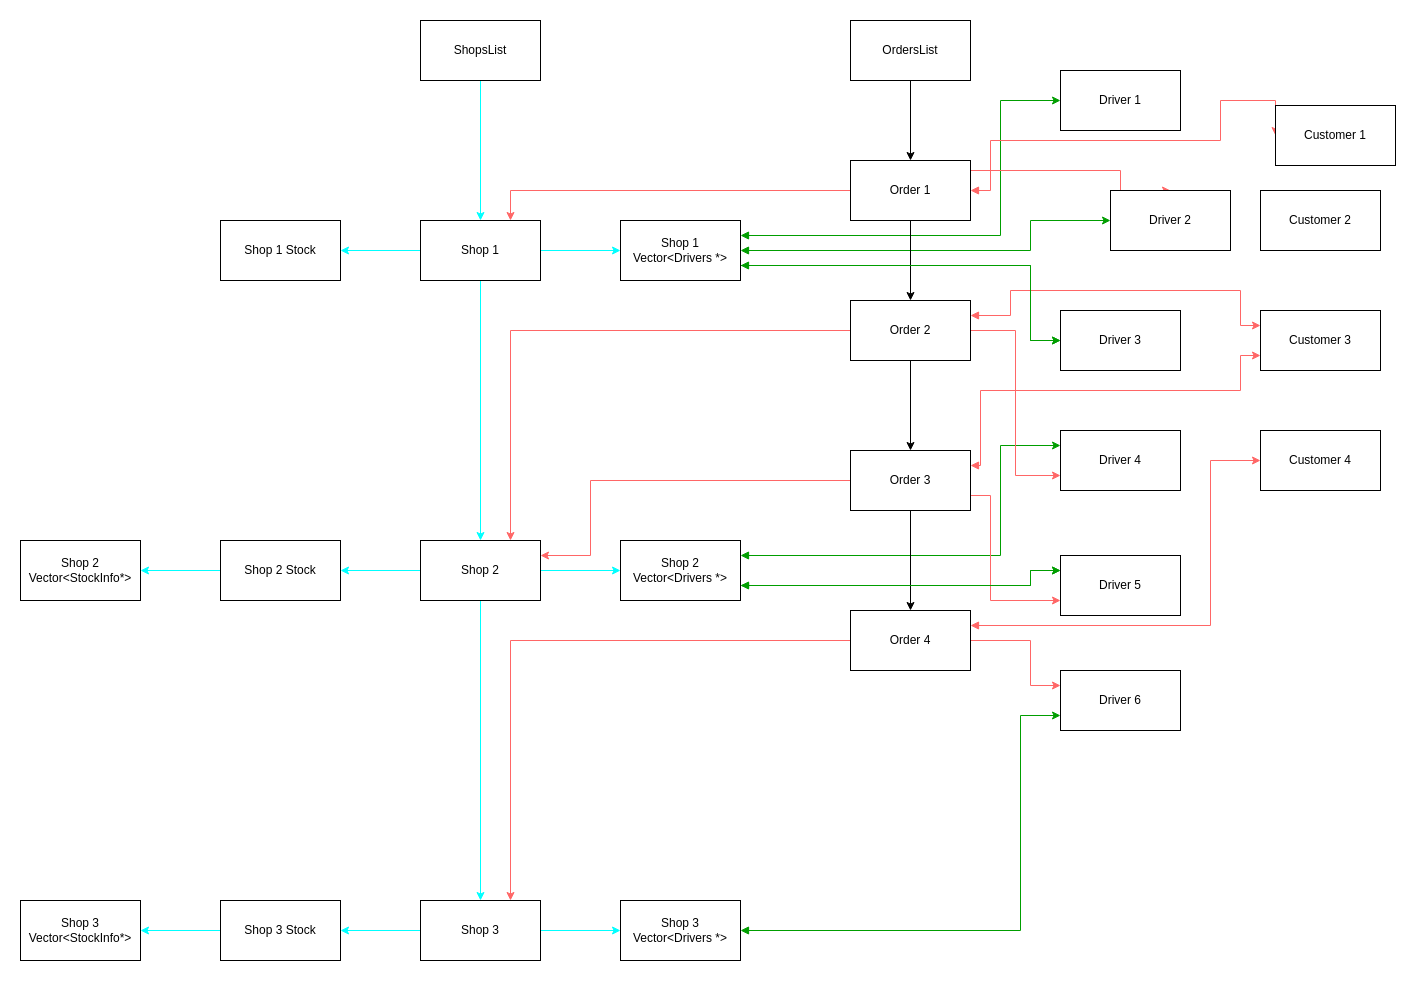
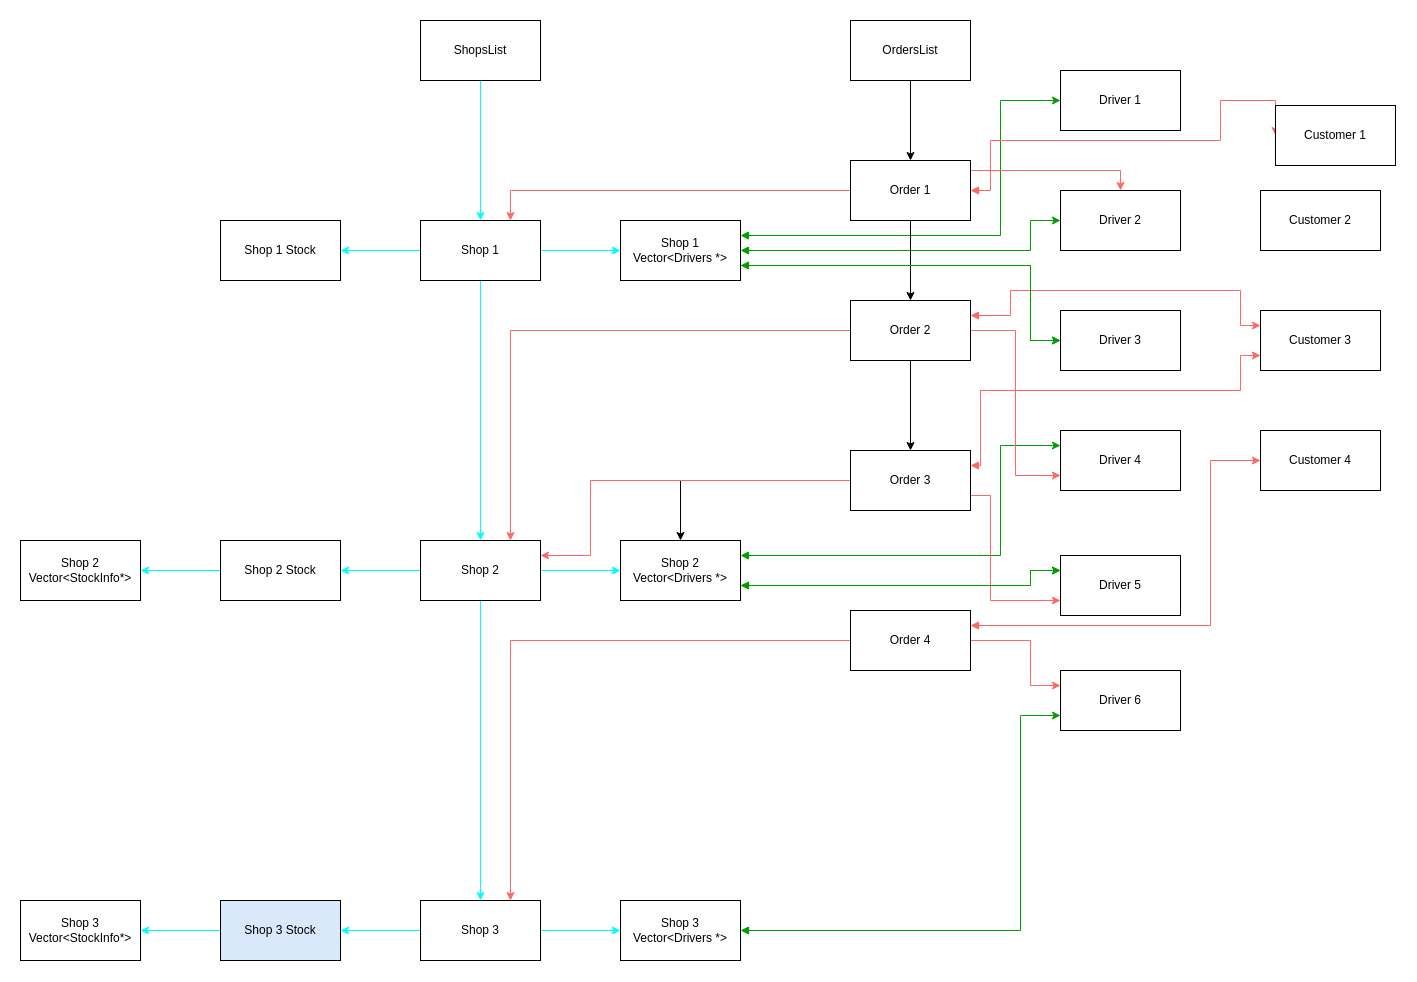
(1171, 221) -> (1121, 221)
(911, 557) -> (681, 508)
(281, 931) -> (281, 931)
